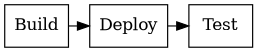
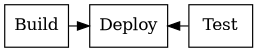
(172, 26) -> (184, 26)
